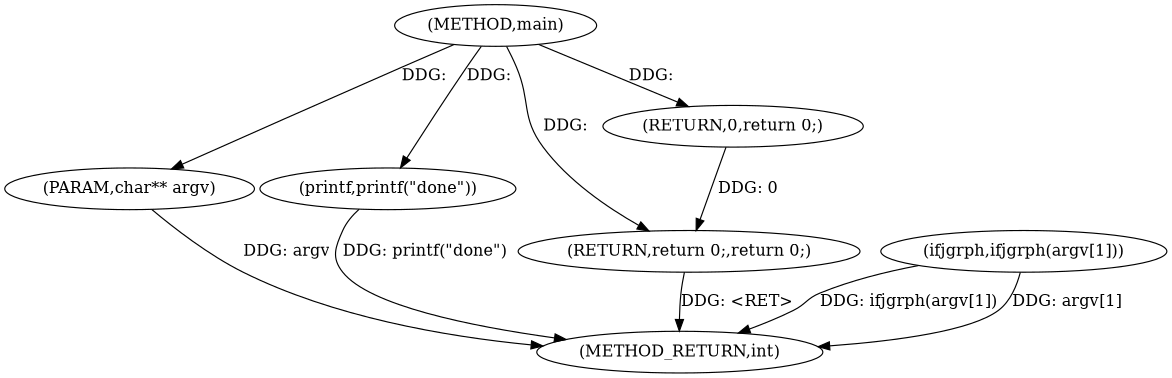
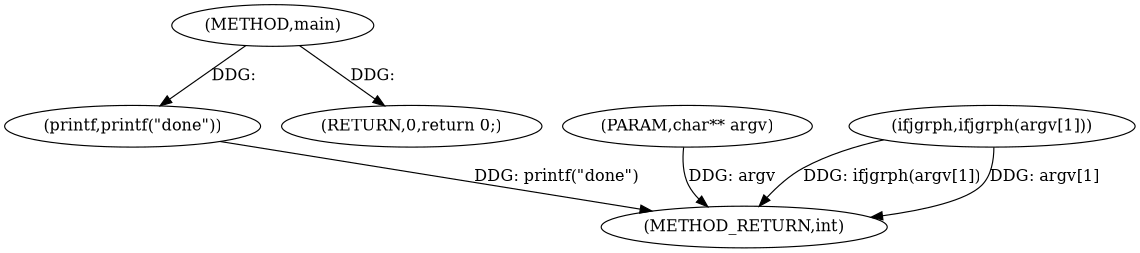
(318, 104) -> none
(689, 251) -> none
